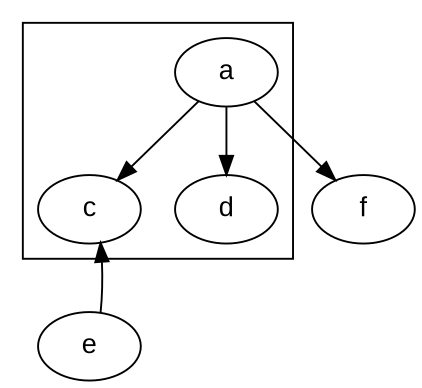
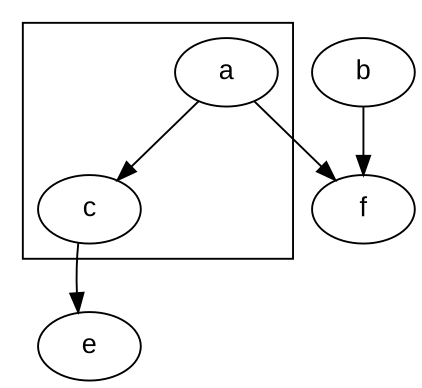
none -> (363, 72)
(226, 209) -> none
(102, 287) -> (77, 270)
